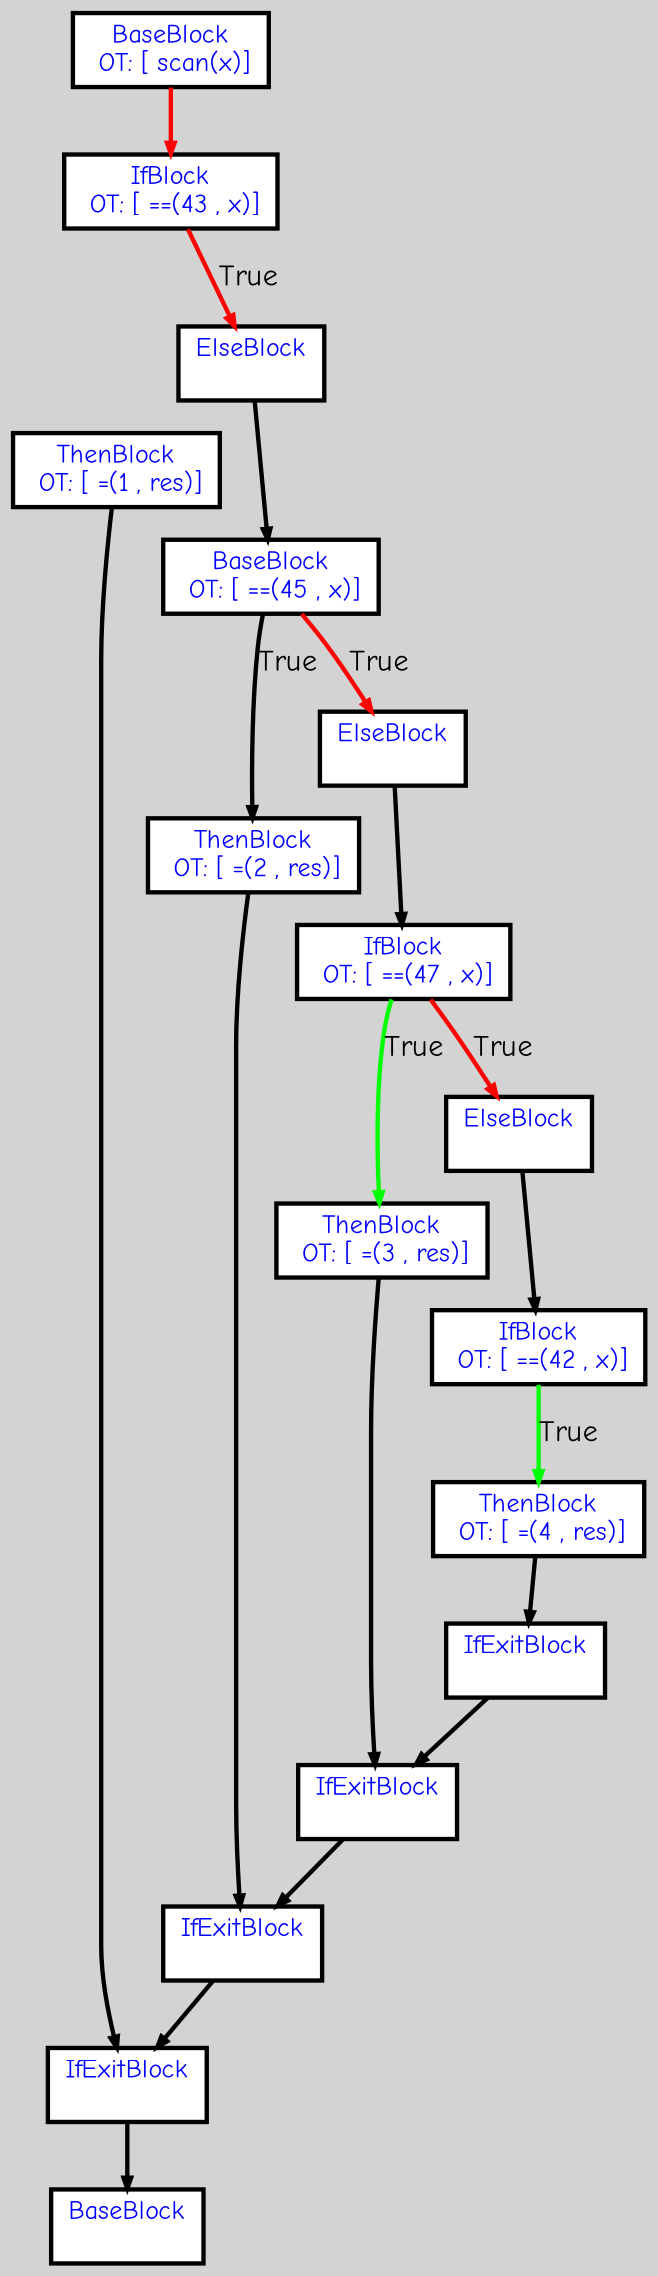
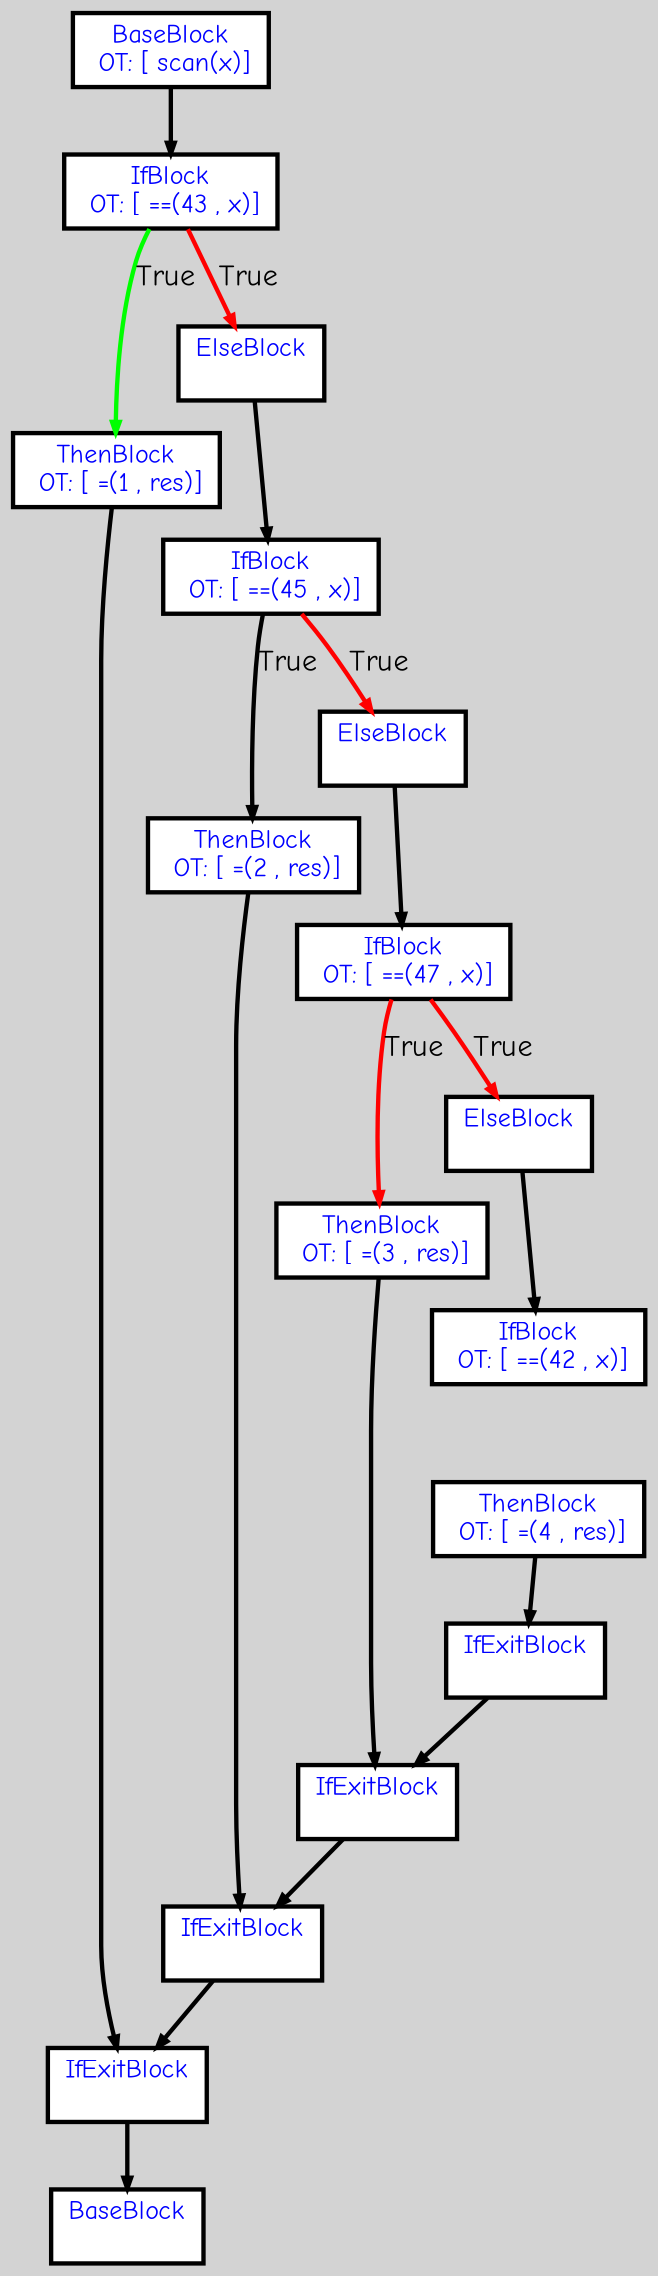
(171, 115) -> (171, 115)
none -> (123, 323)
(271, 577) -> (271, 577)
(378, 1095) -> (378, 1095)
(539, 1428) -> none
